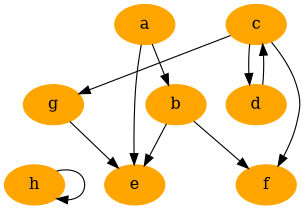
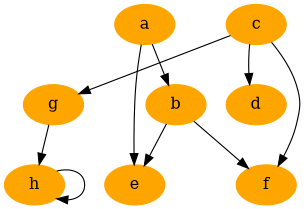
(264, 70) -> none
(90, 141) -> (45, 139)
